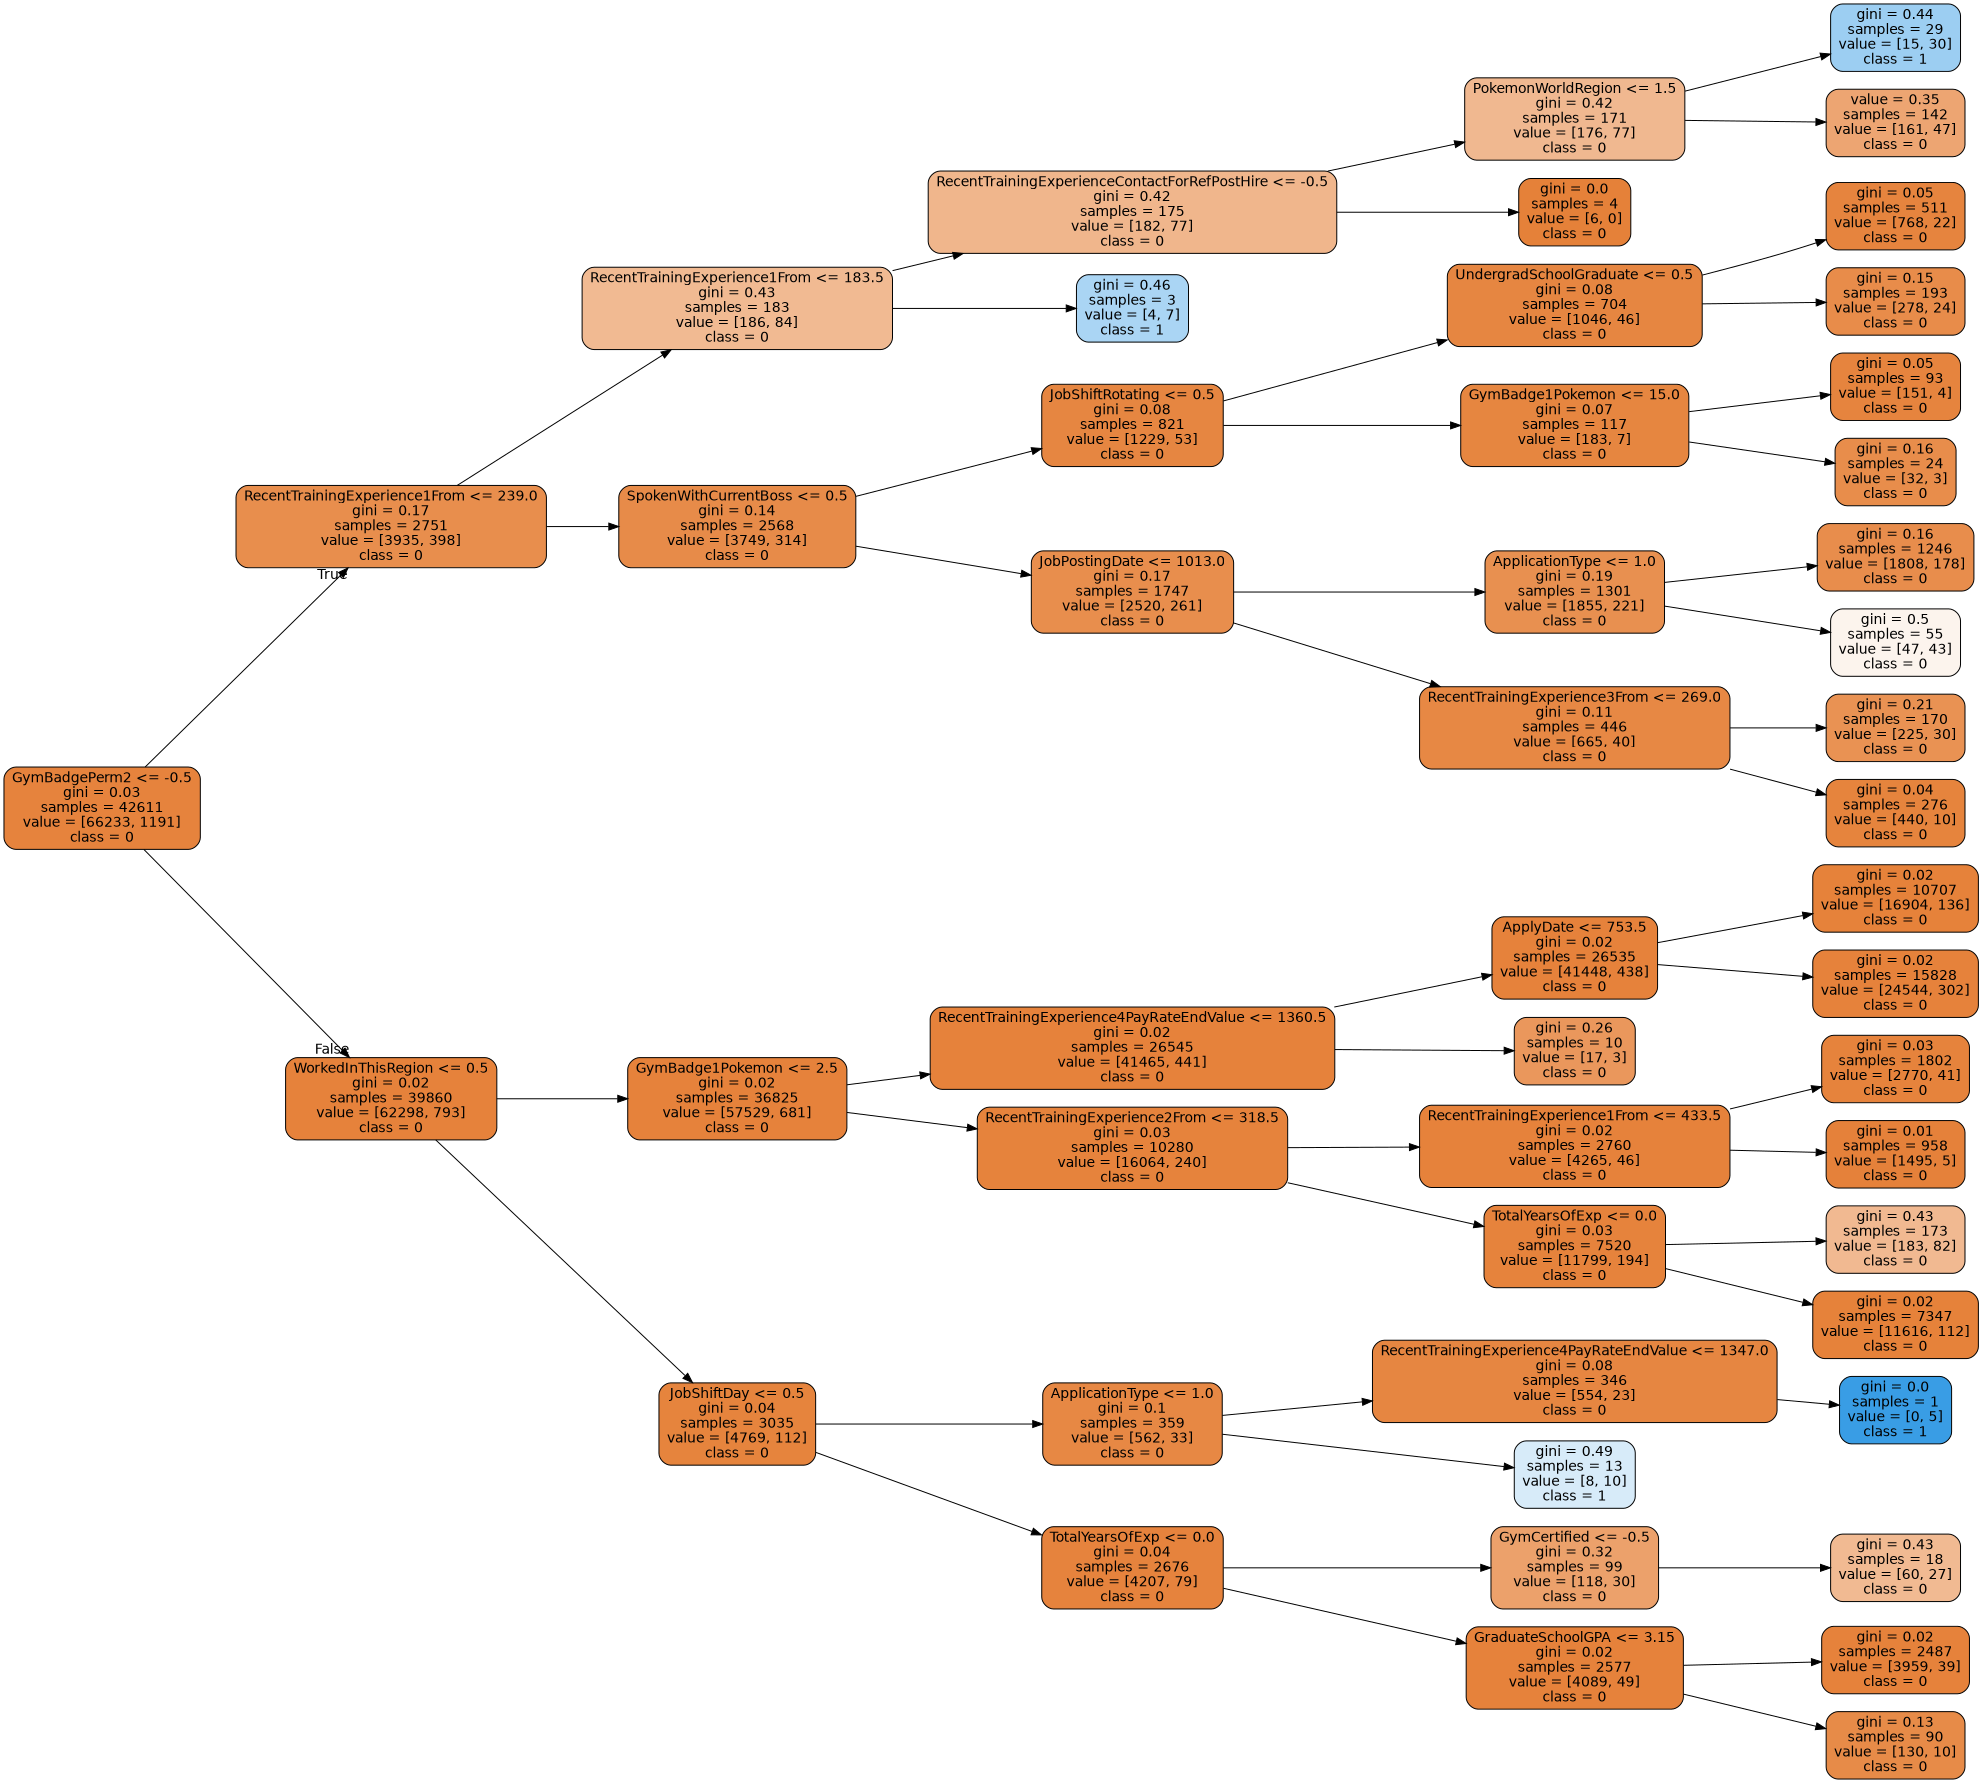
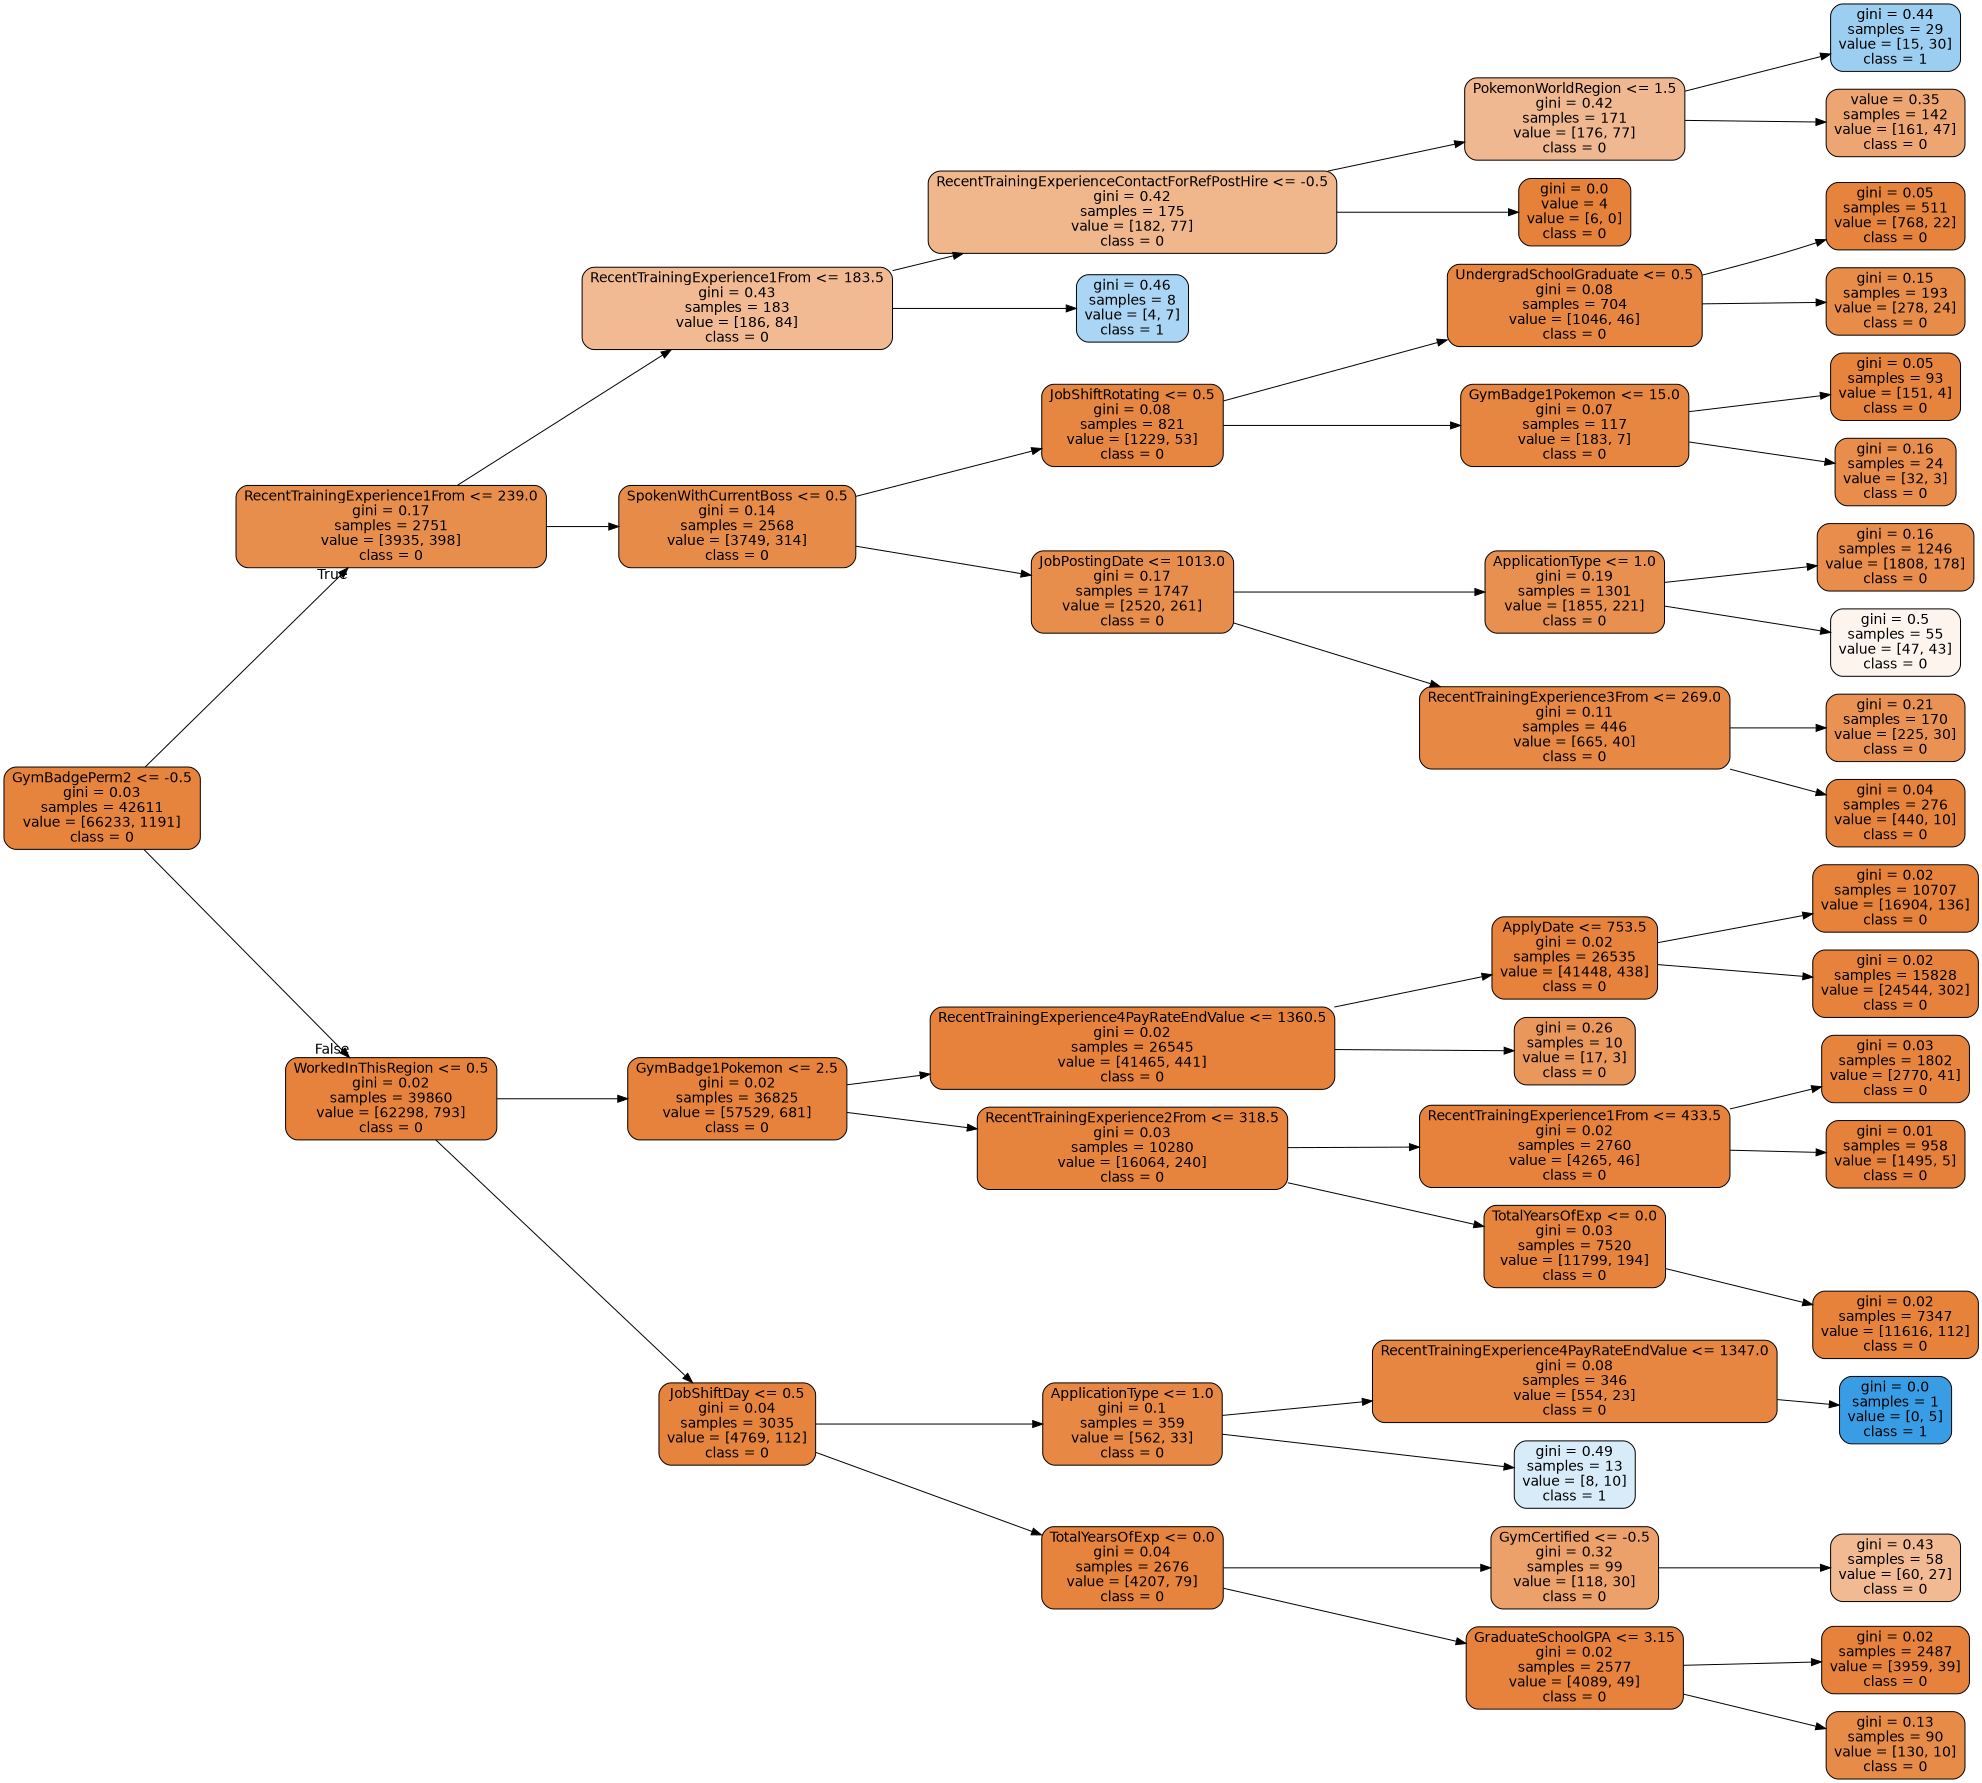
(1575, 212) -> (1575, 212)
(1132, 308) -> (1132, 308)
(1896, 1240) -> none
(1896, 1568) -> (1896, 1568)
